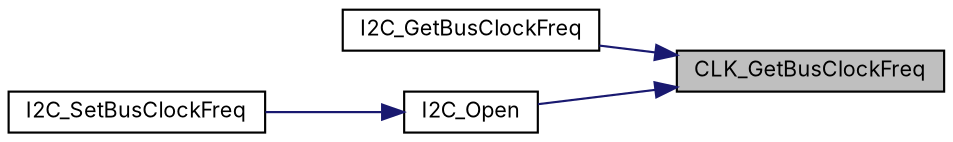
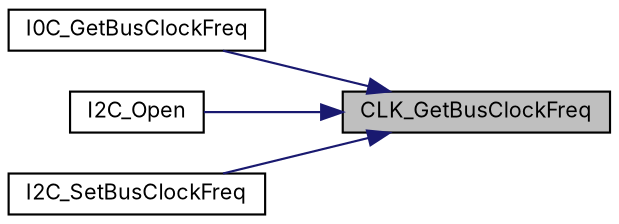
(471, 30) -> (137, 30)
(323, 112) -> (296, 156)
